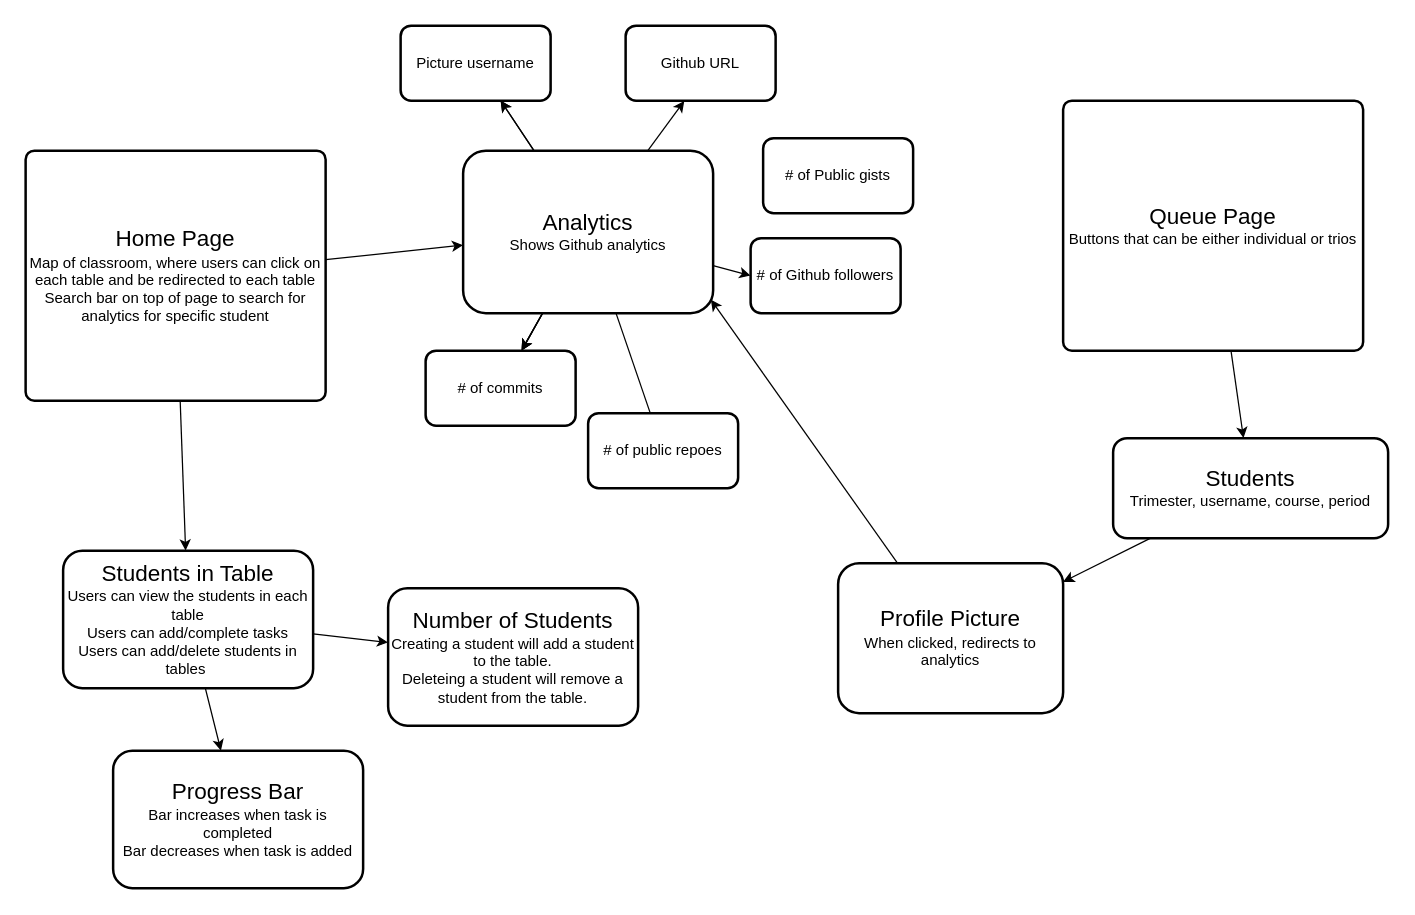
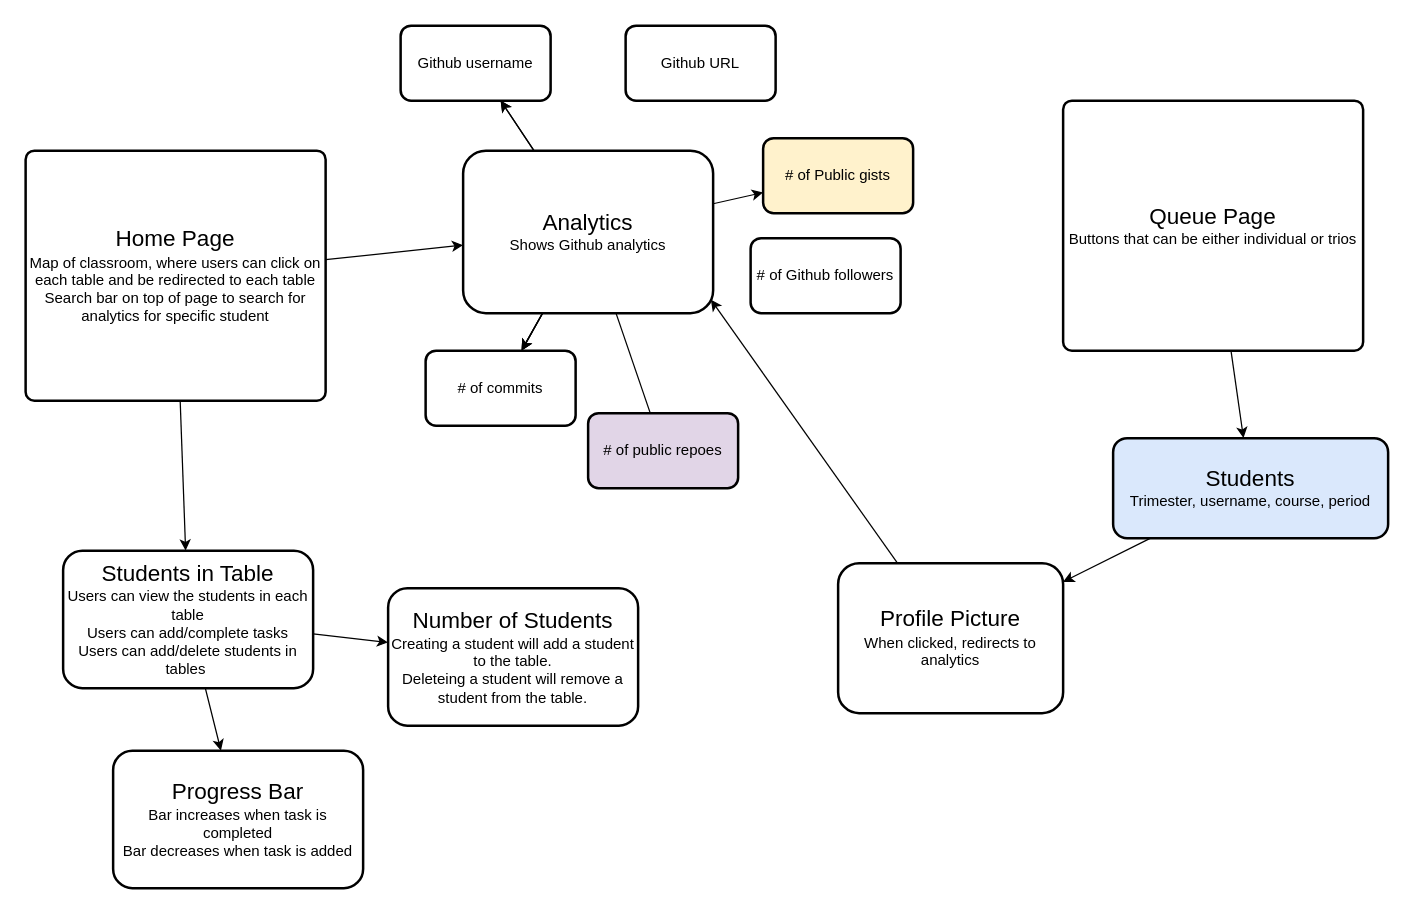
(476, 63) -> (476, 63)
(664, 129) -> (734, 199)
(838, 176) -> (838, 176)
(728, 270) -> none
(663, 451) -> (663, 451)
(1251, 488) -> (1251, 488)
